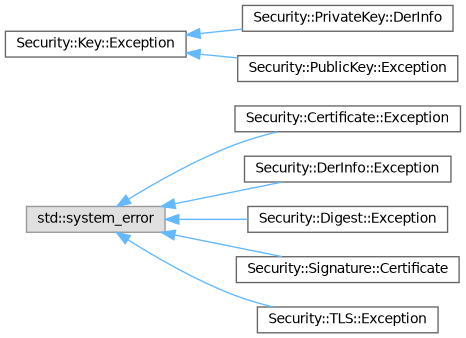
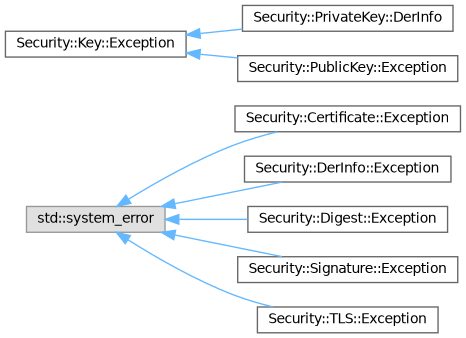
(348, 270) -> (348, 270)
